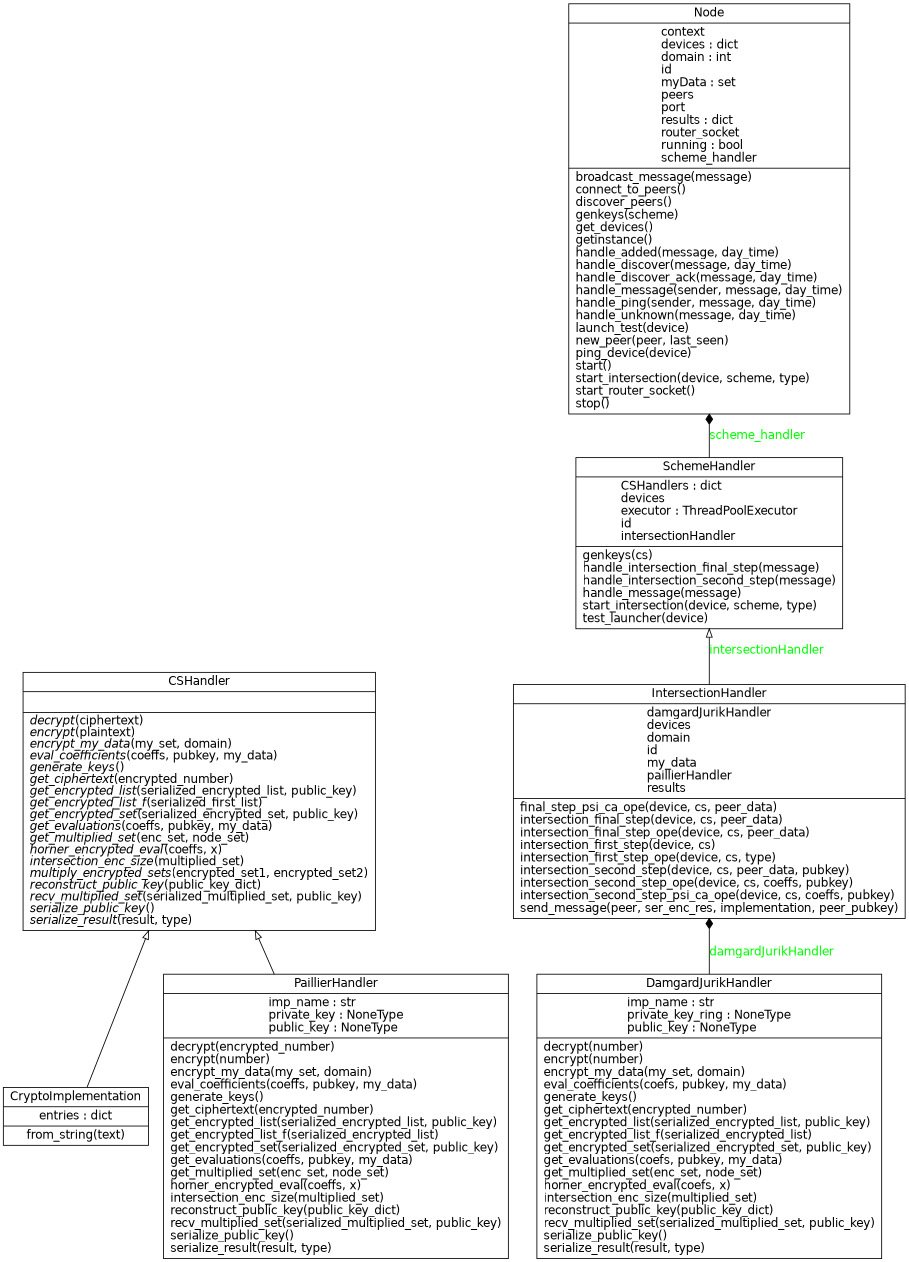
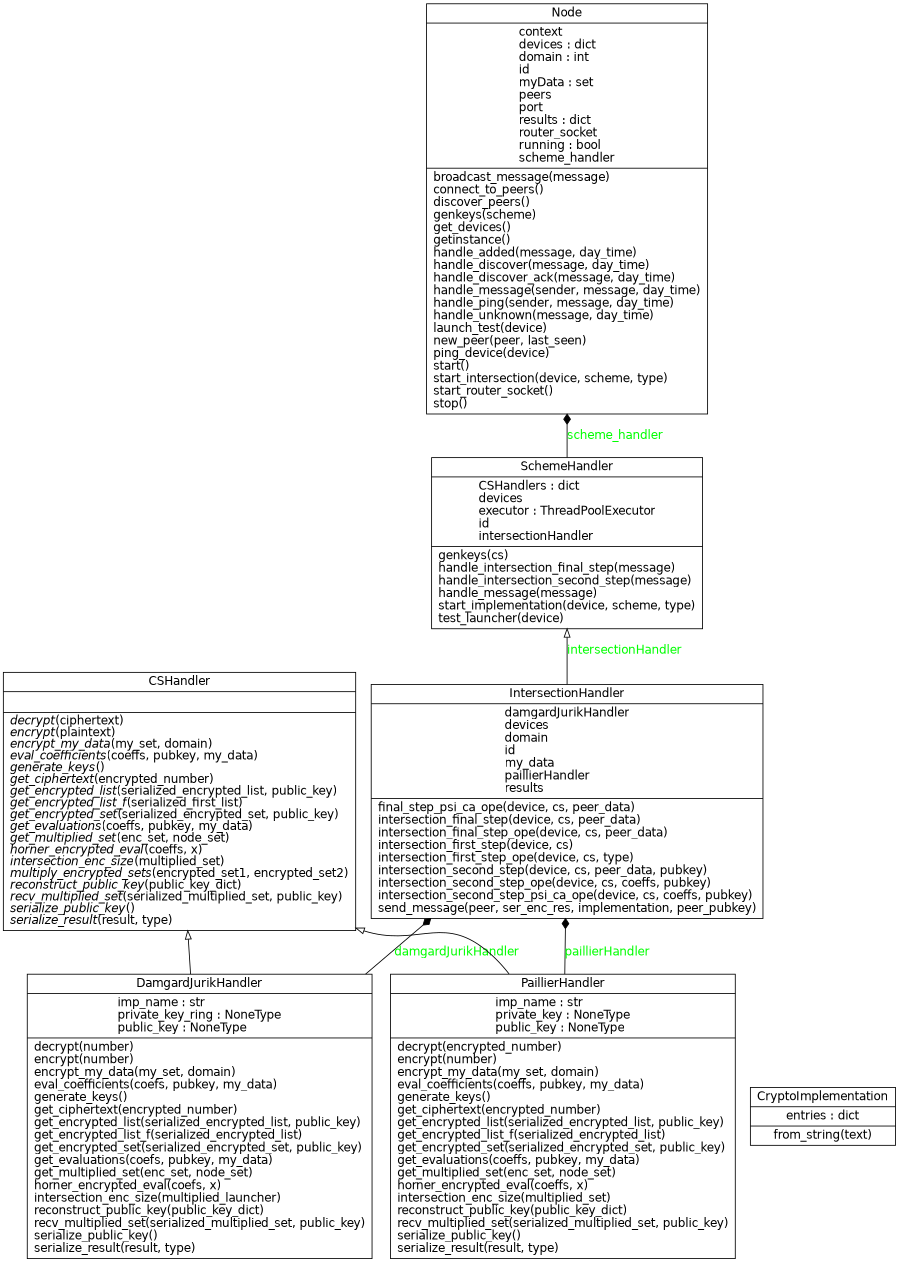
(700, 606) -> (567, 606)
none -> (565, 951)
(116, 1013) -> (189, 957)
(651, 1198) -> (158, 1198)
